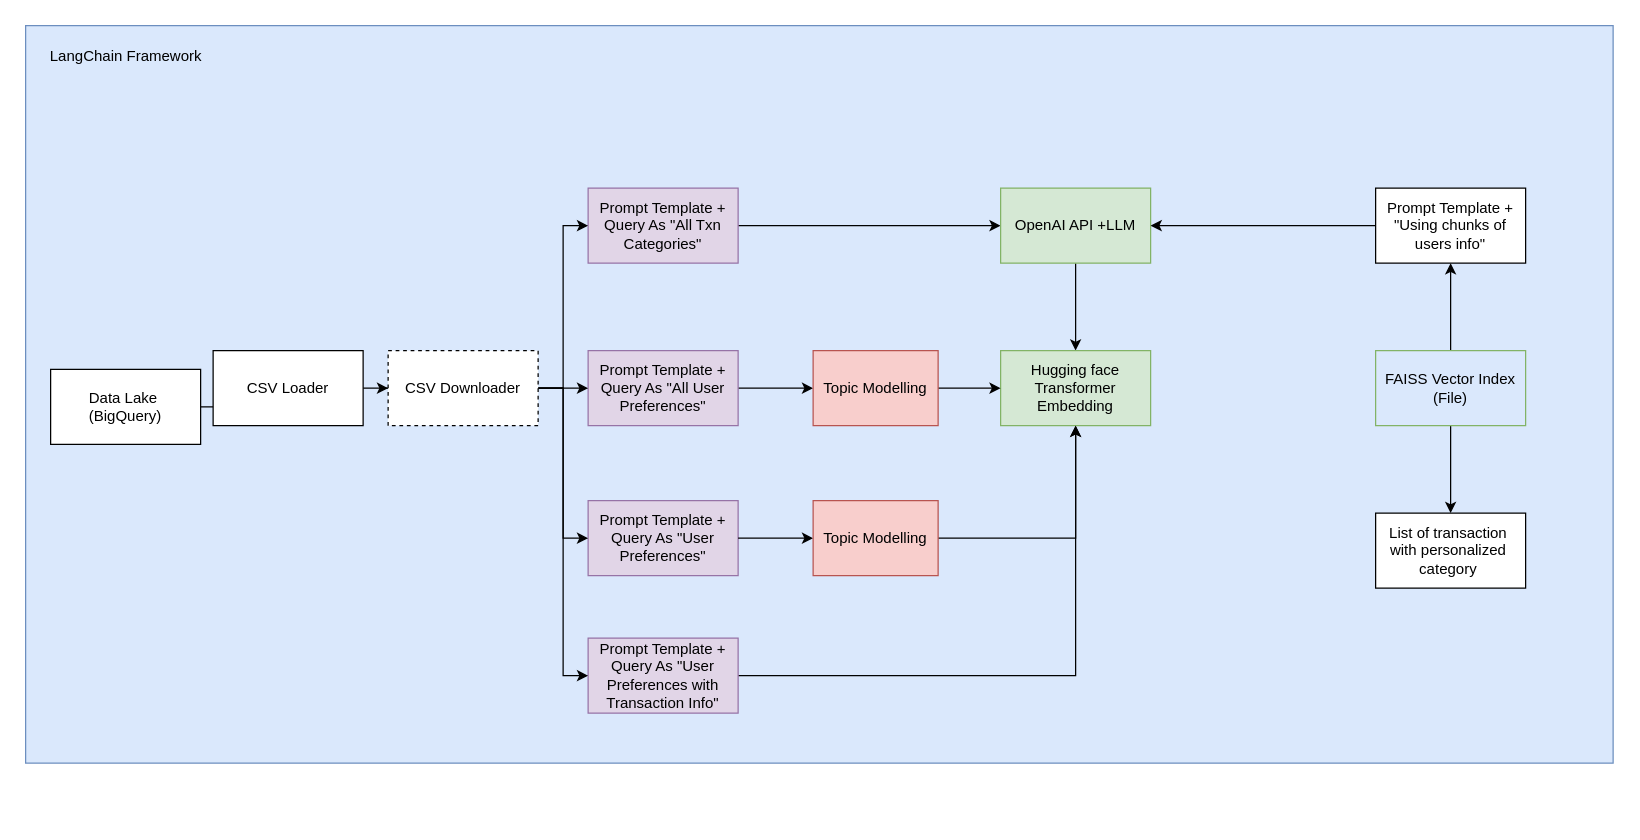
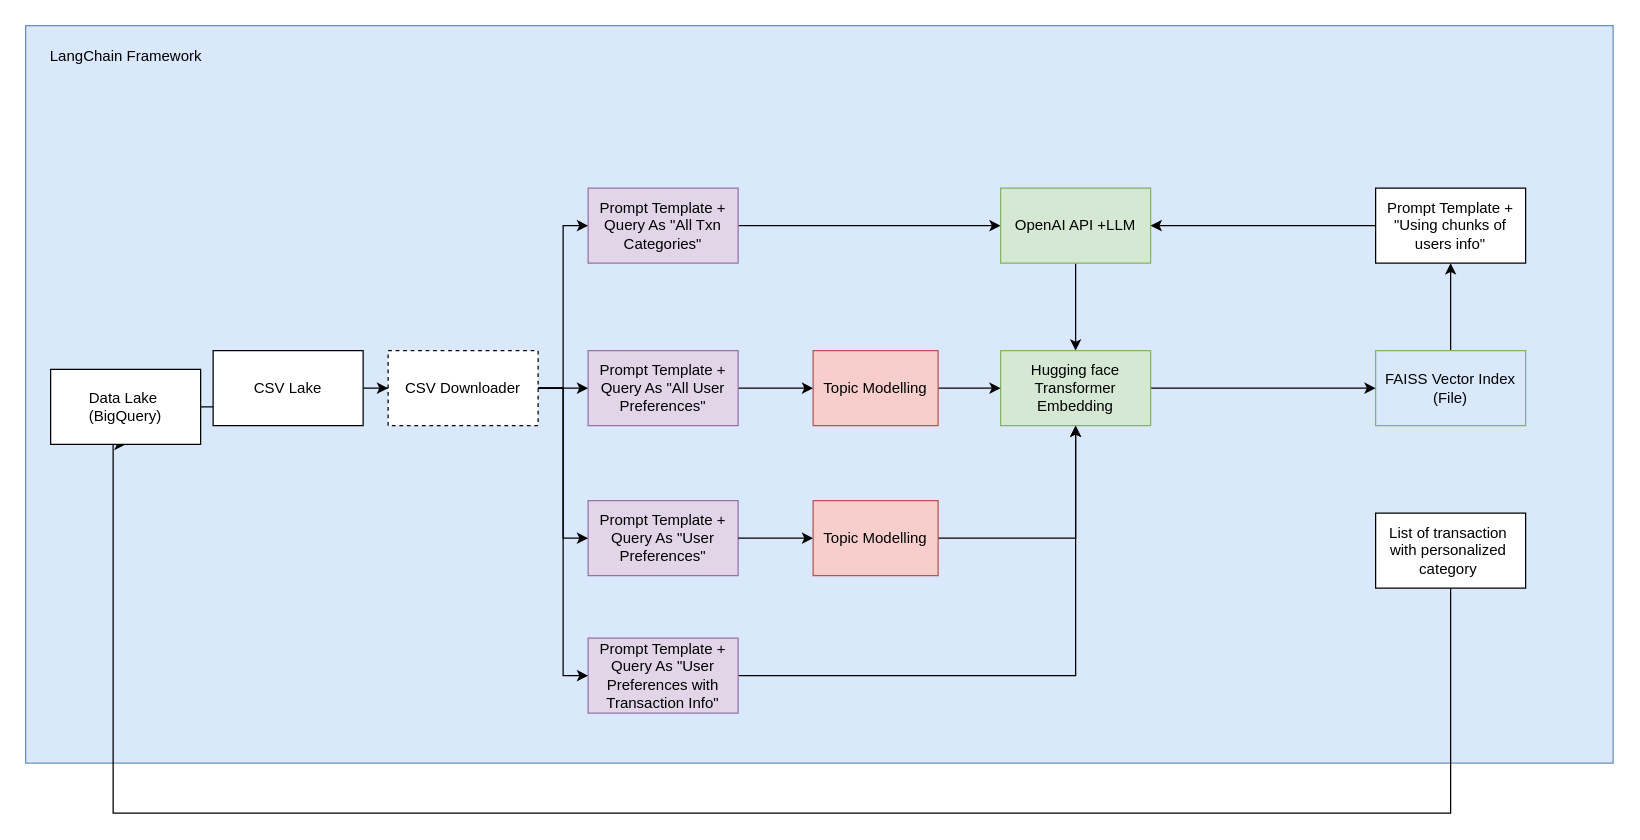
(288, 388) -> (288, 388)
none -> (1259, 388)
(1451, 465) -> none
none -> (708, 813)
